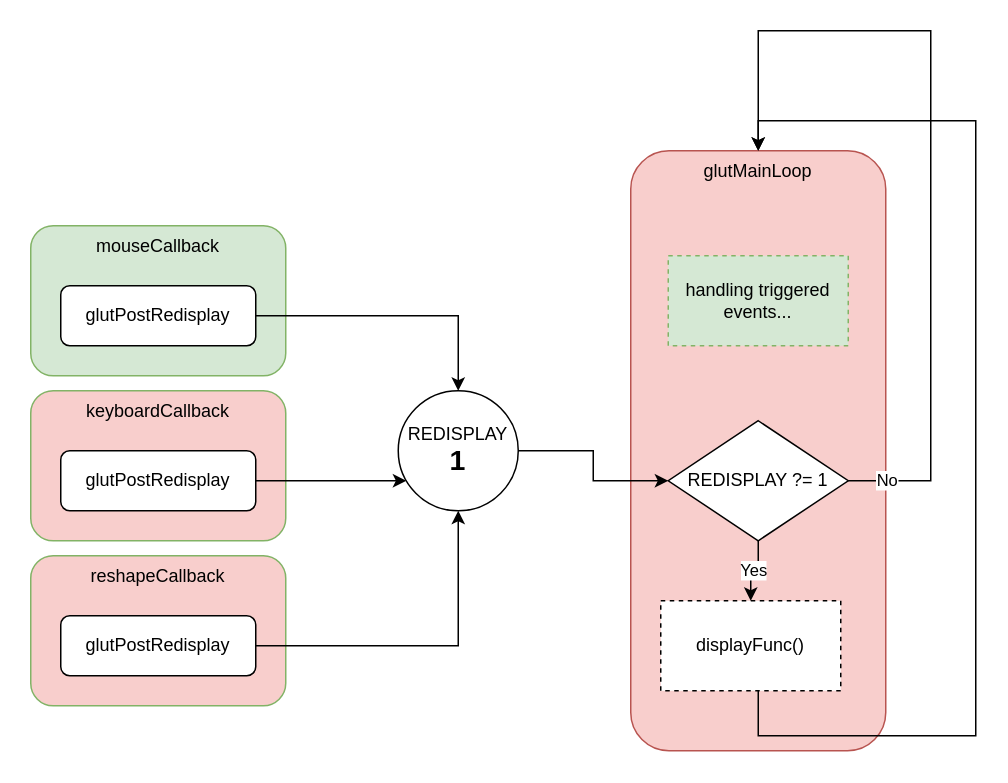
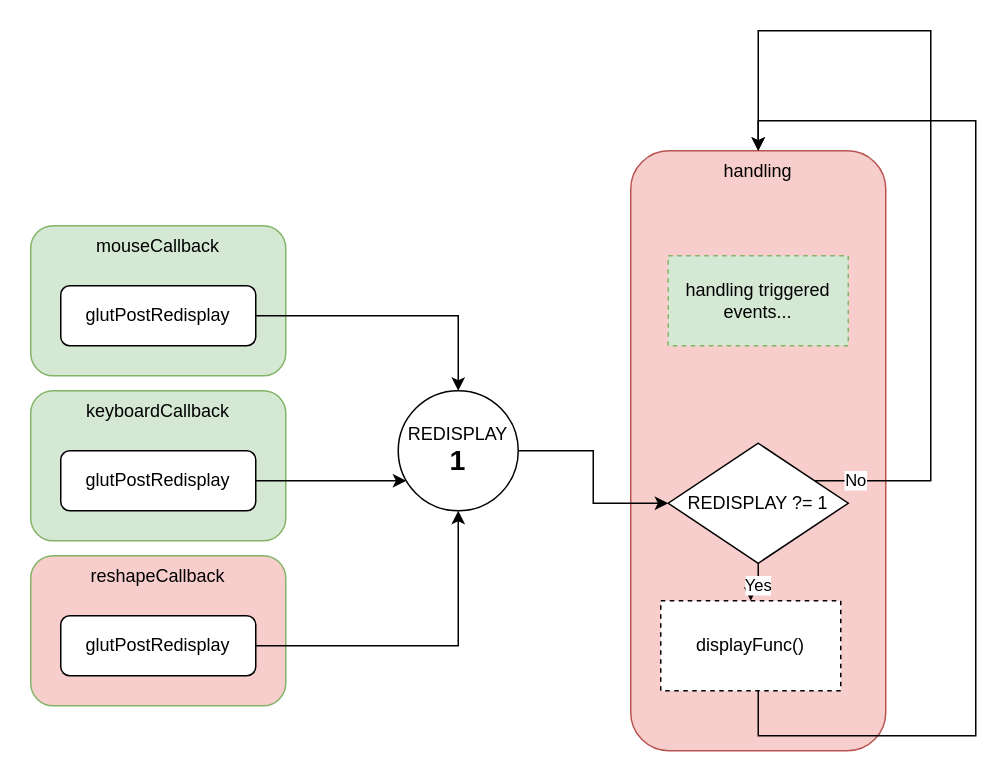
(758, 172) -> (758, 172)
(158, 412) -> (158, 412)
(758, 481) -> (758, 503)
